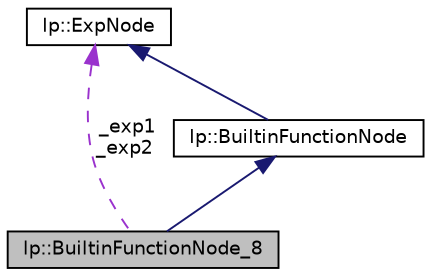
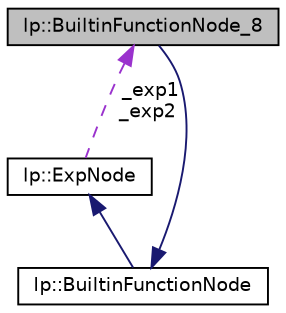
(92, 153) -> (104, 110)
